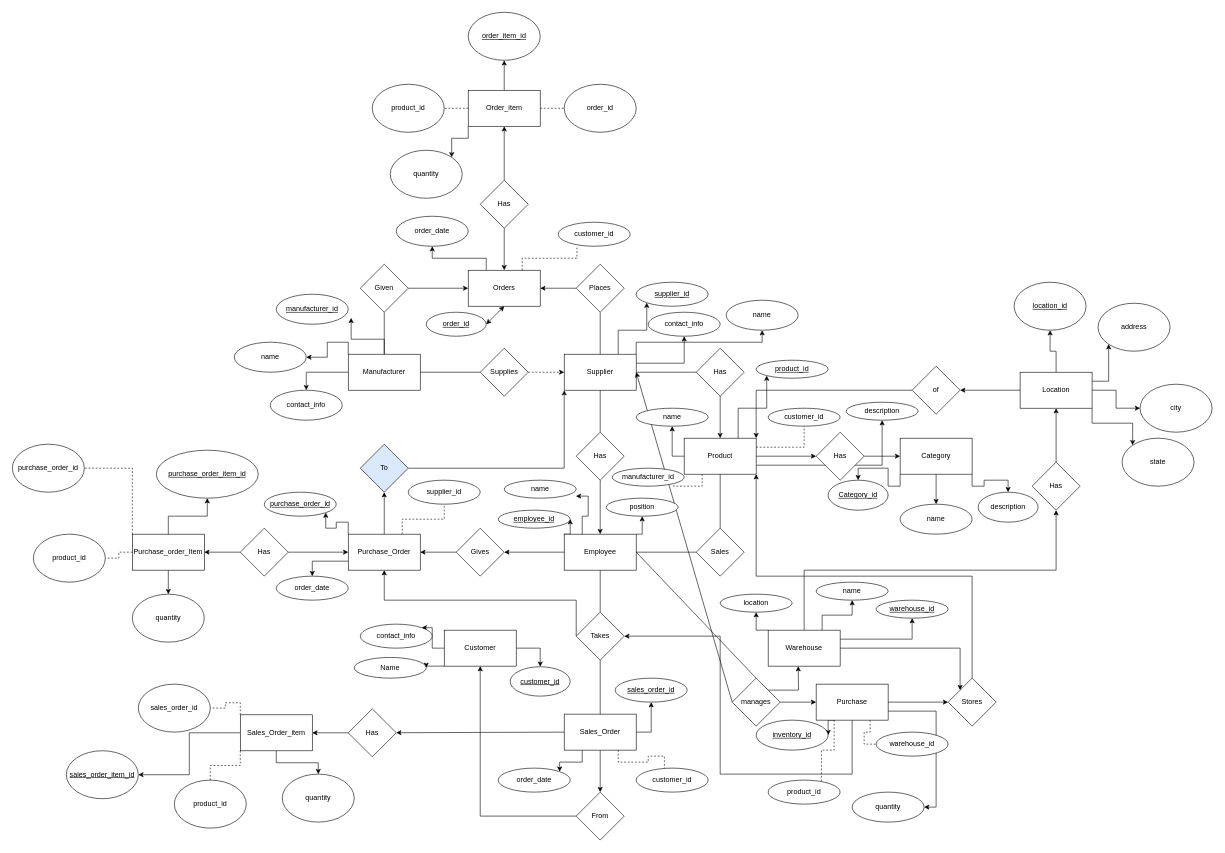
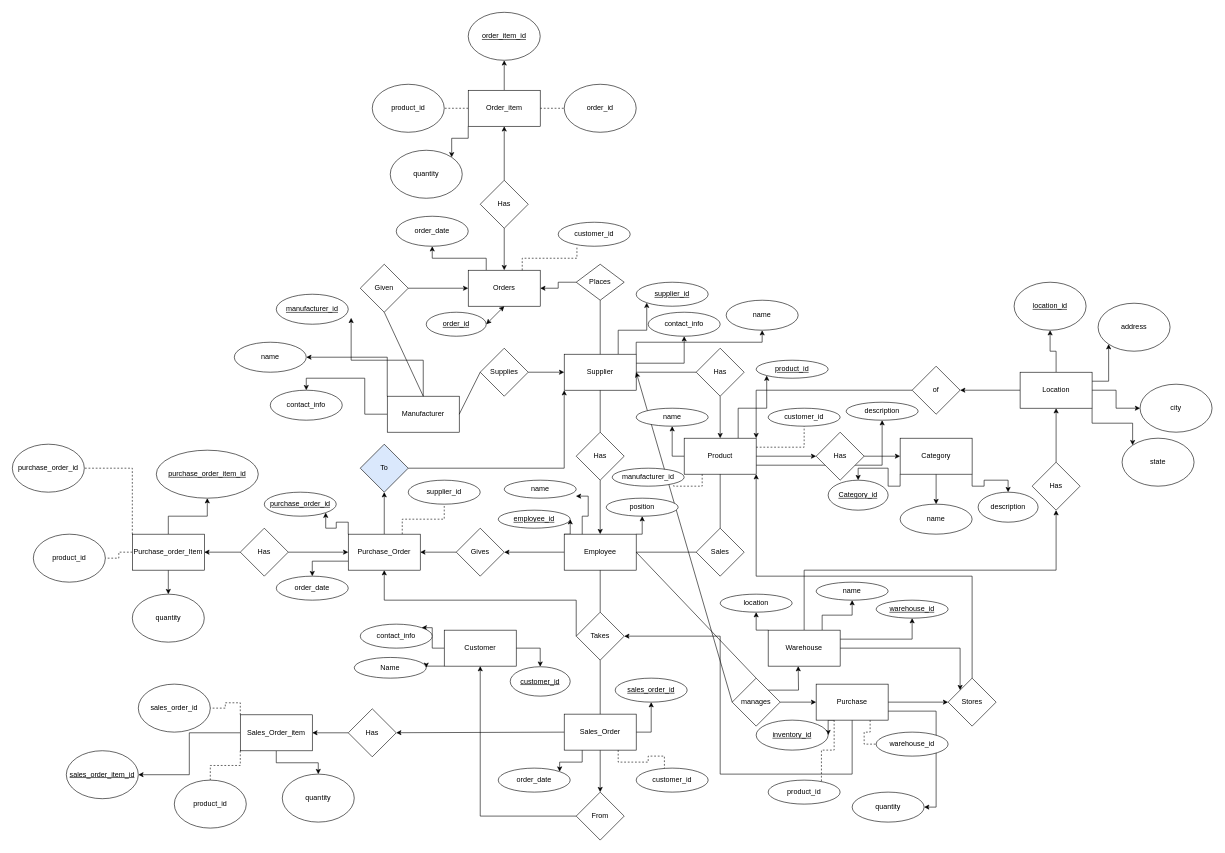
(600, 288) -> (600, 282)
(384, 372) -> (423, 414)
(544, 372) -> (544, 372)
